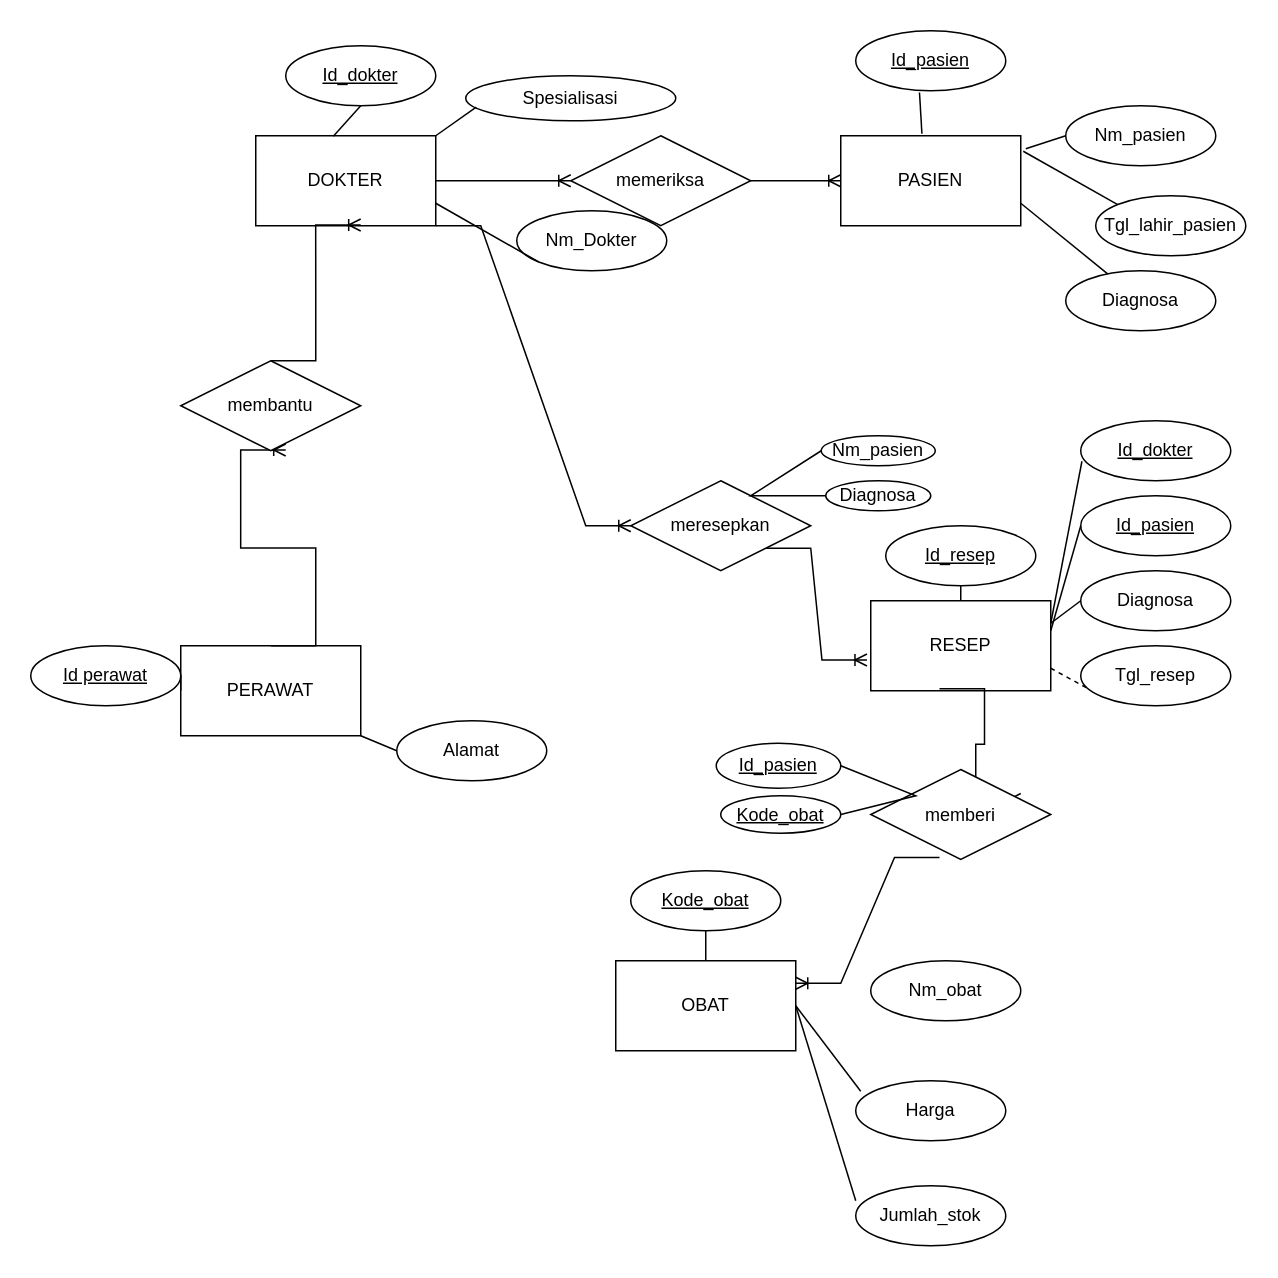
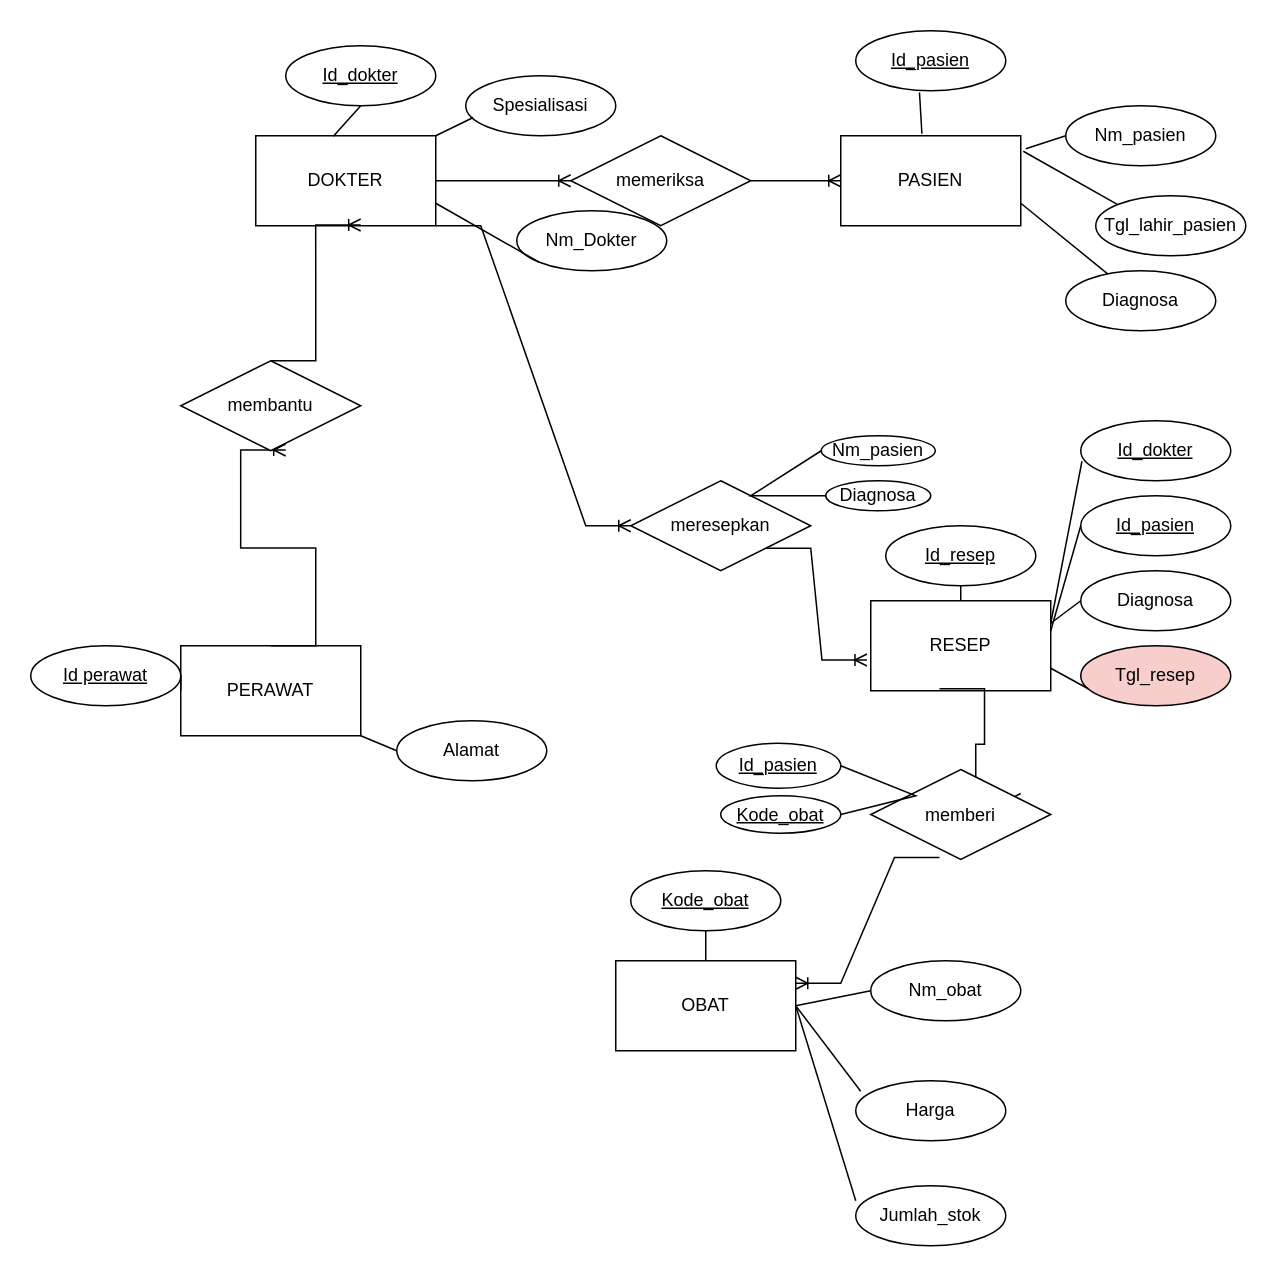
(571, 98) -> (541, 106)
(1156, 676) -> (1156, 676)
(1068, 678) -> (1068, 678)
none -> (834, 998)
